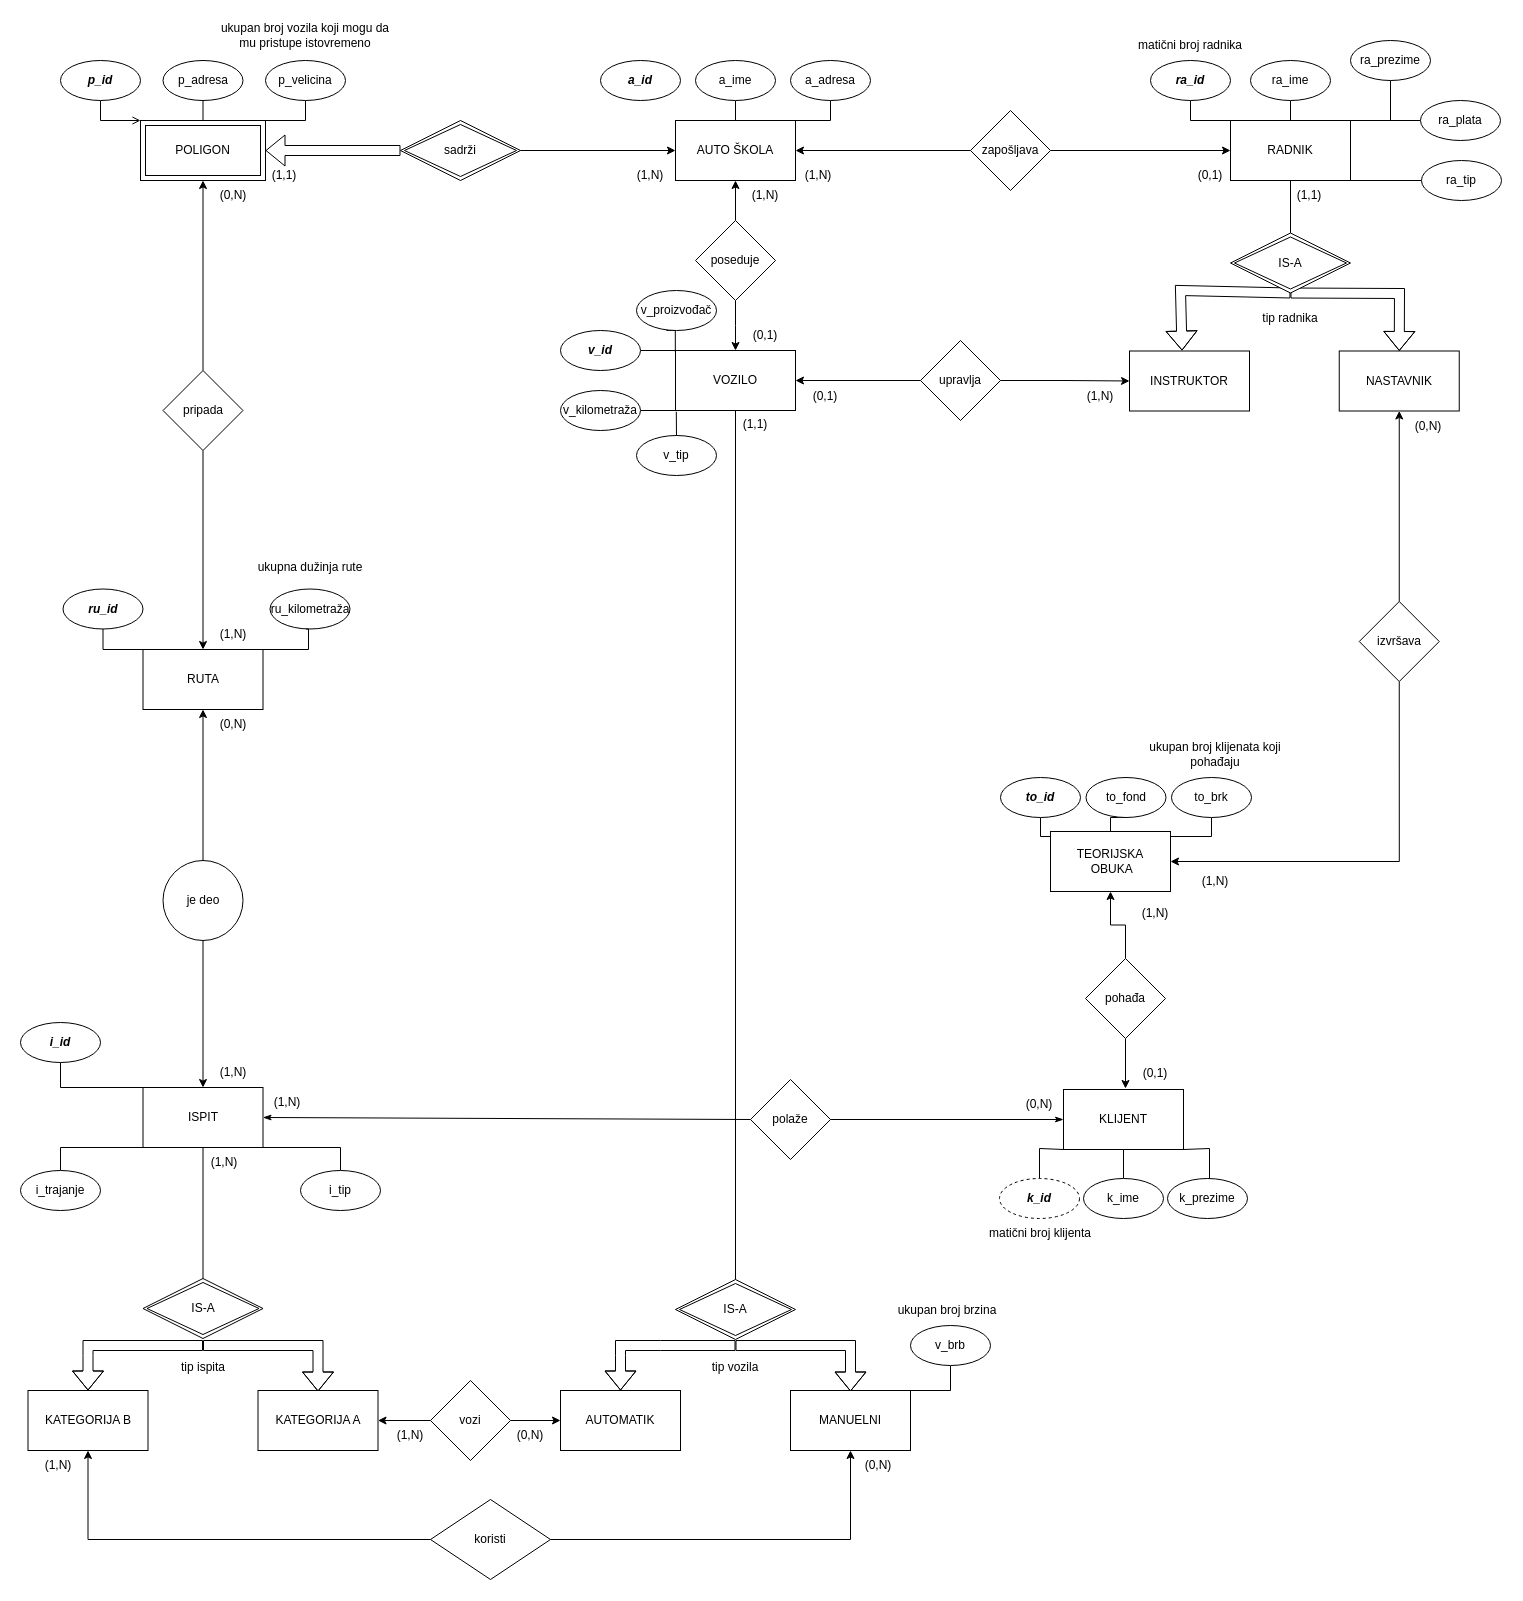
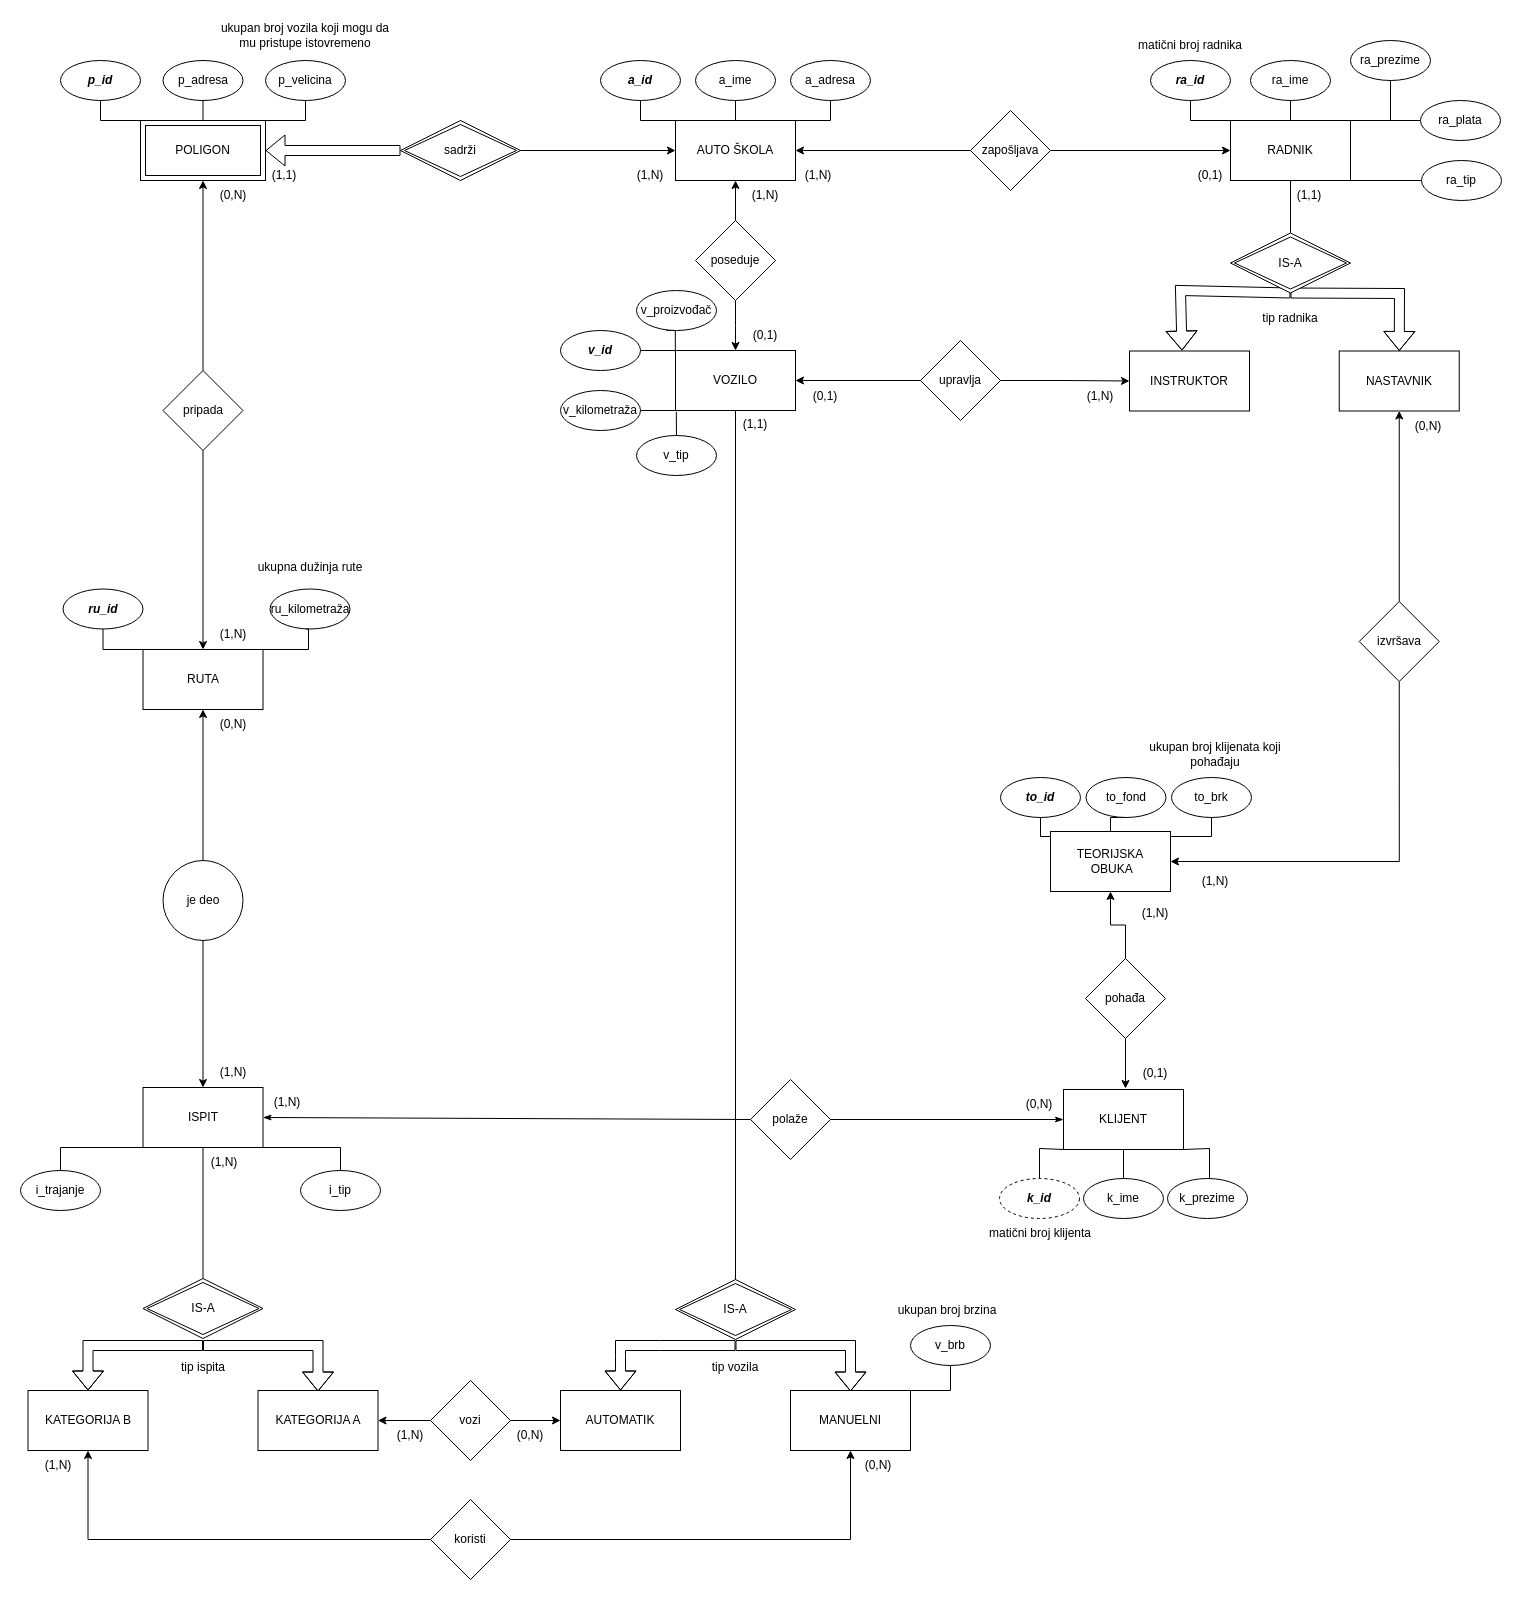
(135, 121) -> (135, 121)
none -> (648, 121)
(61, 1043) -> none
(89, 1088) -> none
(491, 1540) -> (471, 1540)
